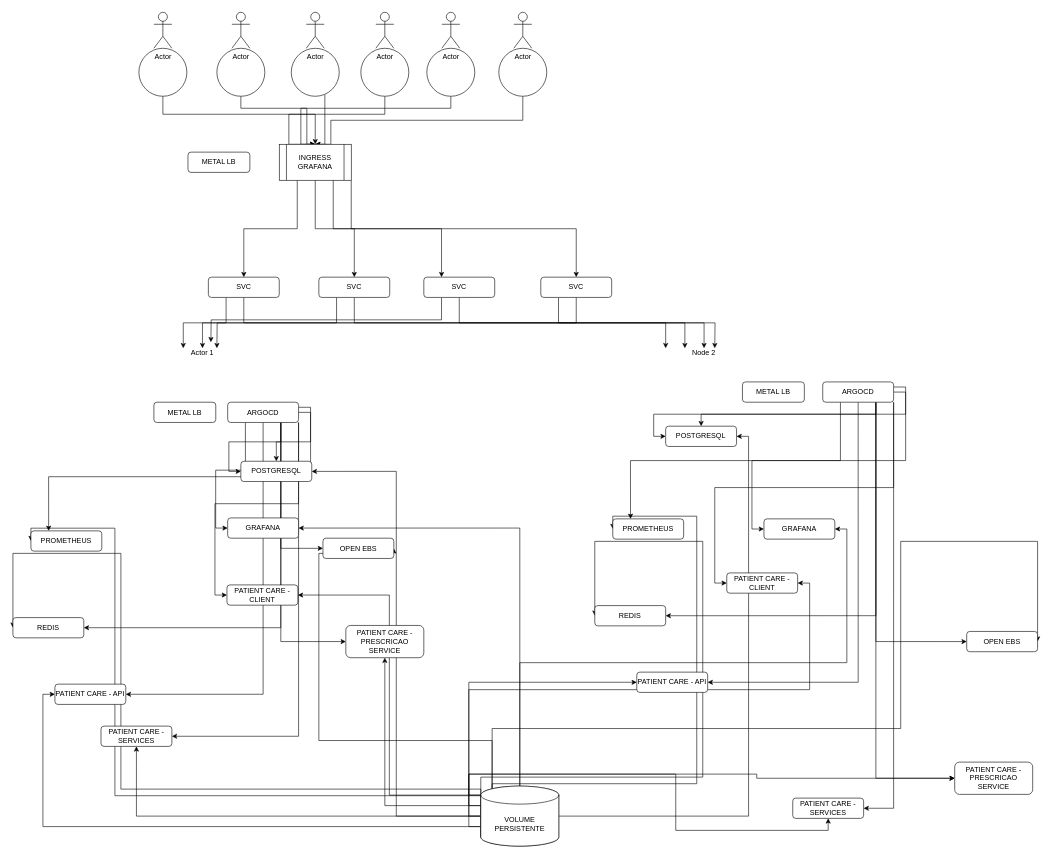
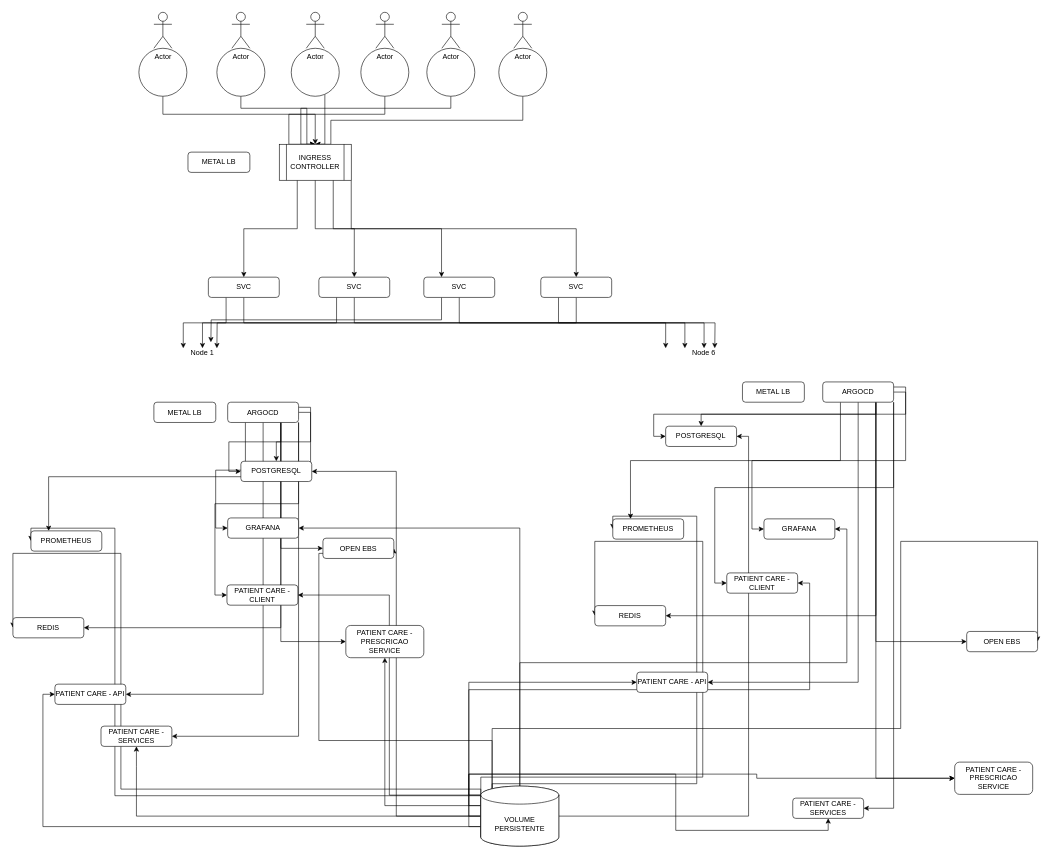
(315, 162) -> (315, 162)
(203, 353) -> (203, 353)
(704, 353) -> (704, 353)
